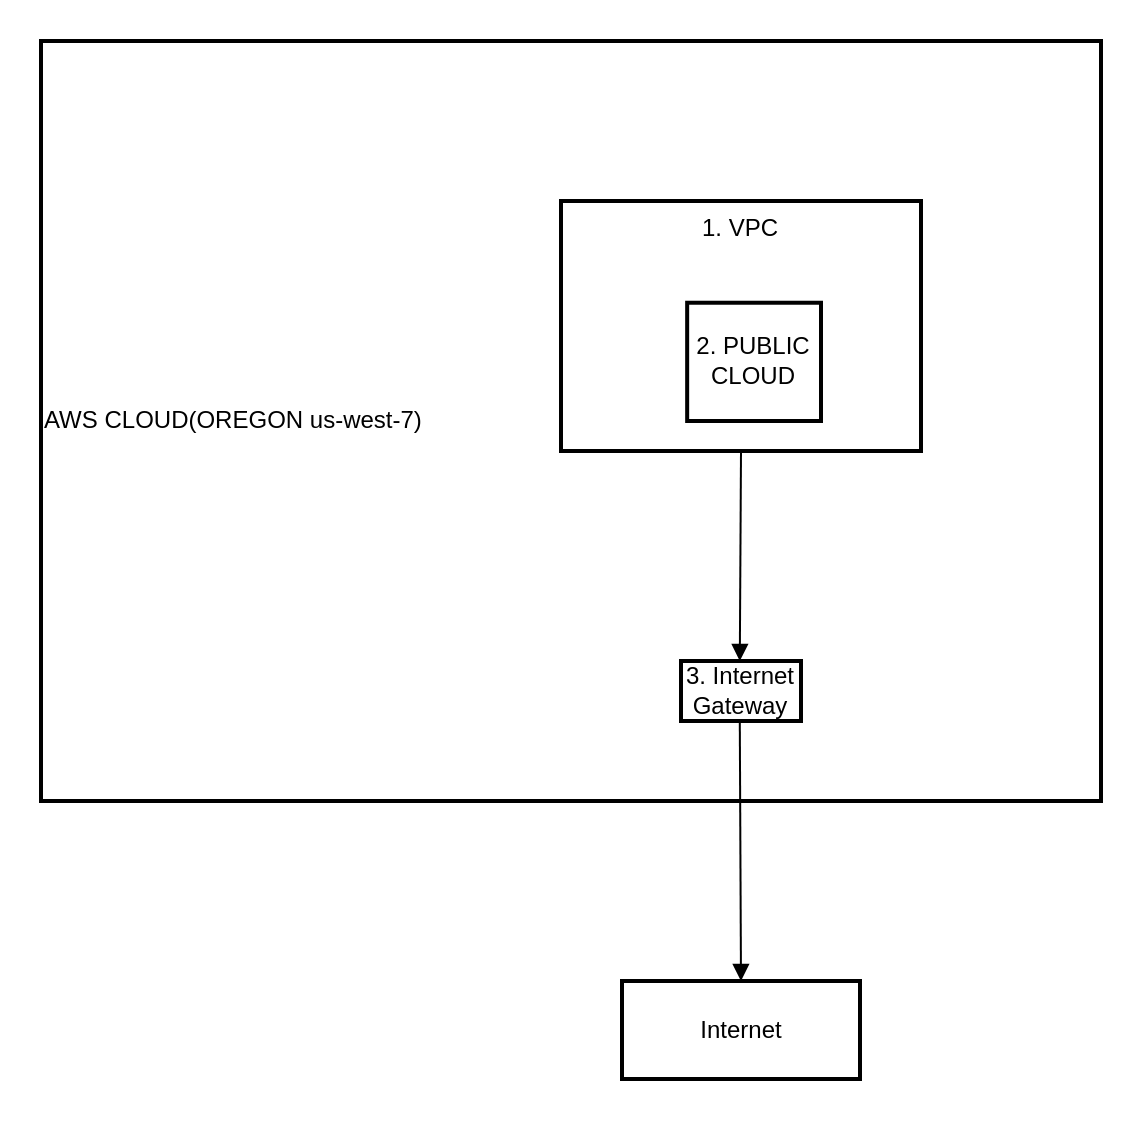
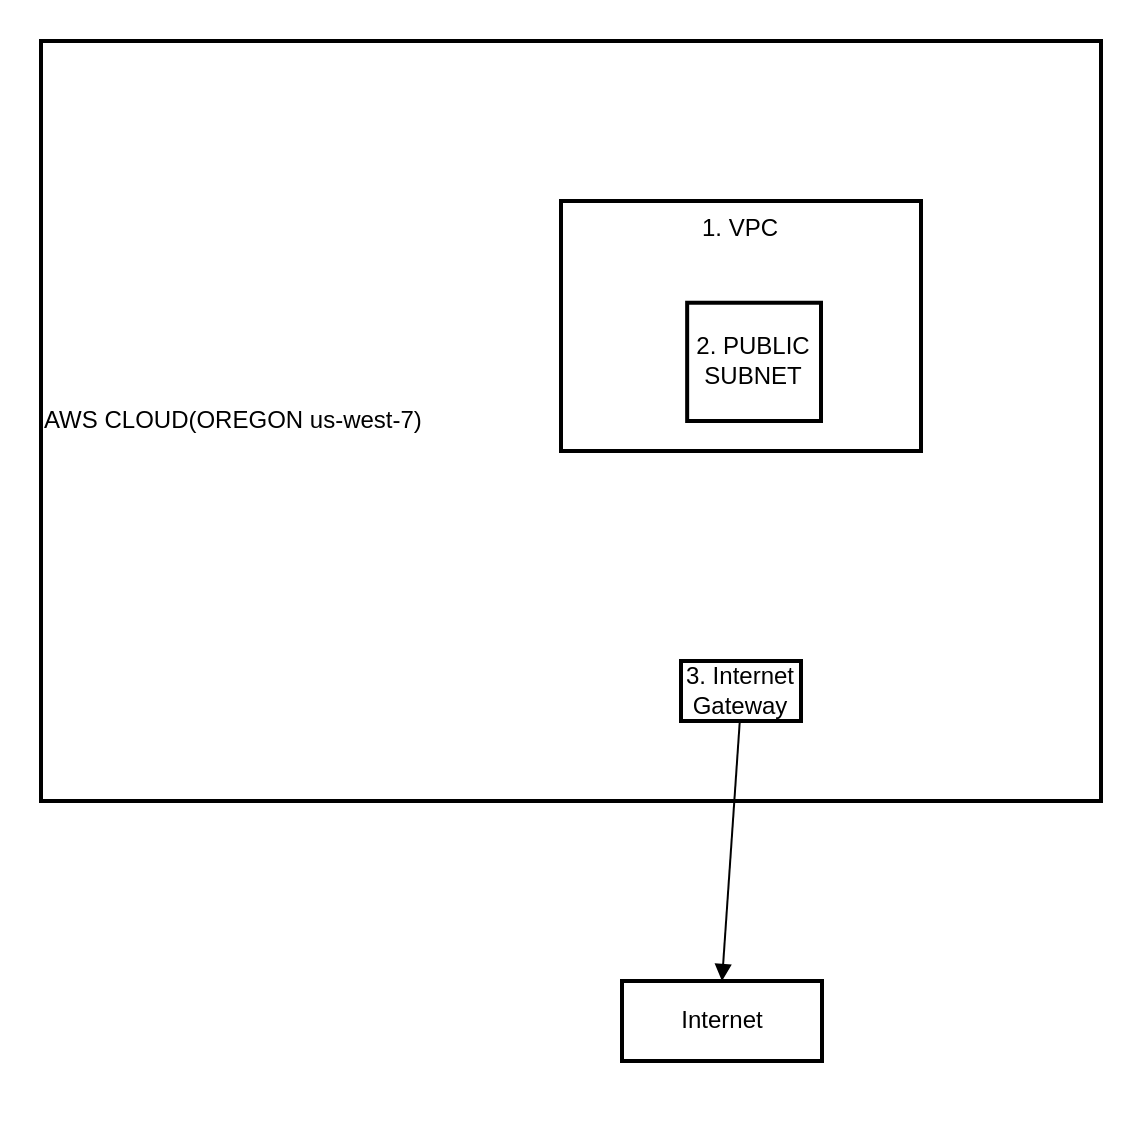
(754, 361) -> (754, 361)
(740, 549) -> none
(741, 1030) -> (722, 1021)
